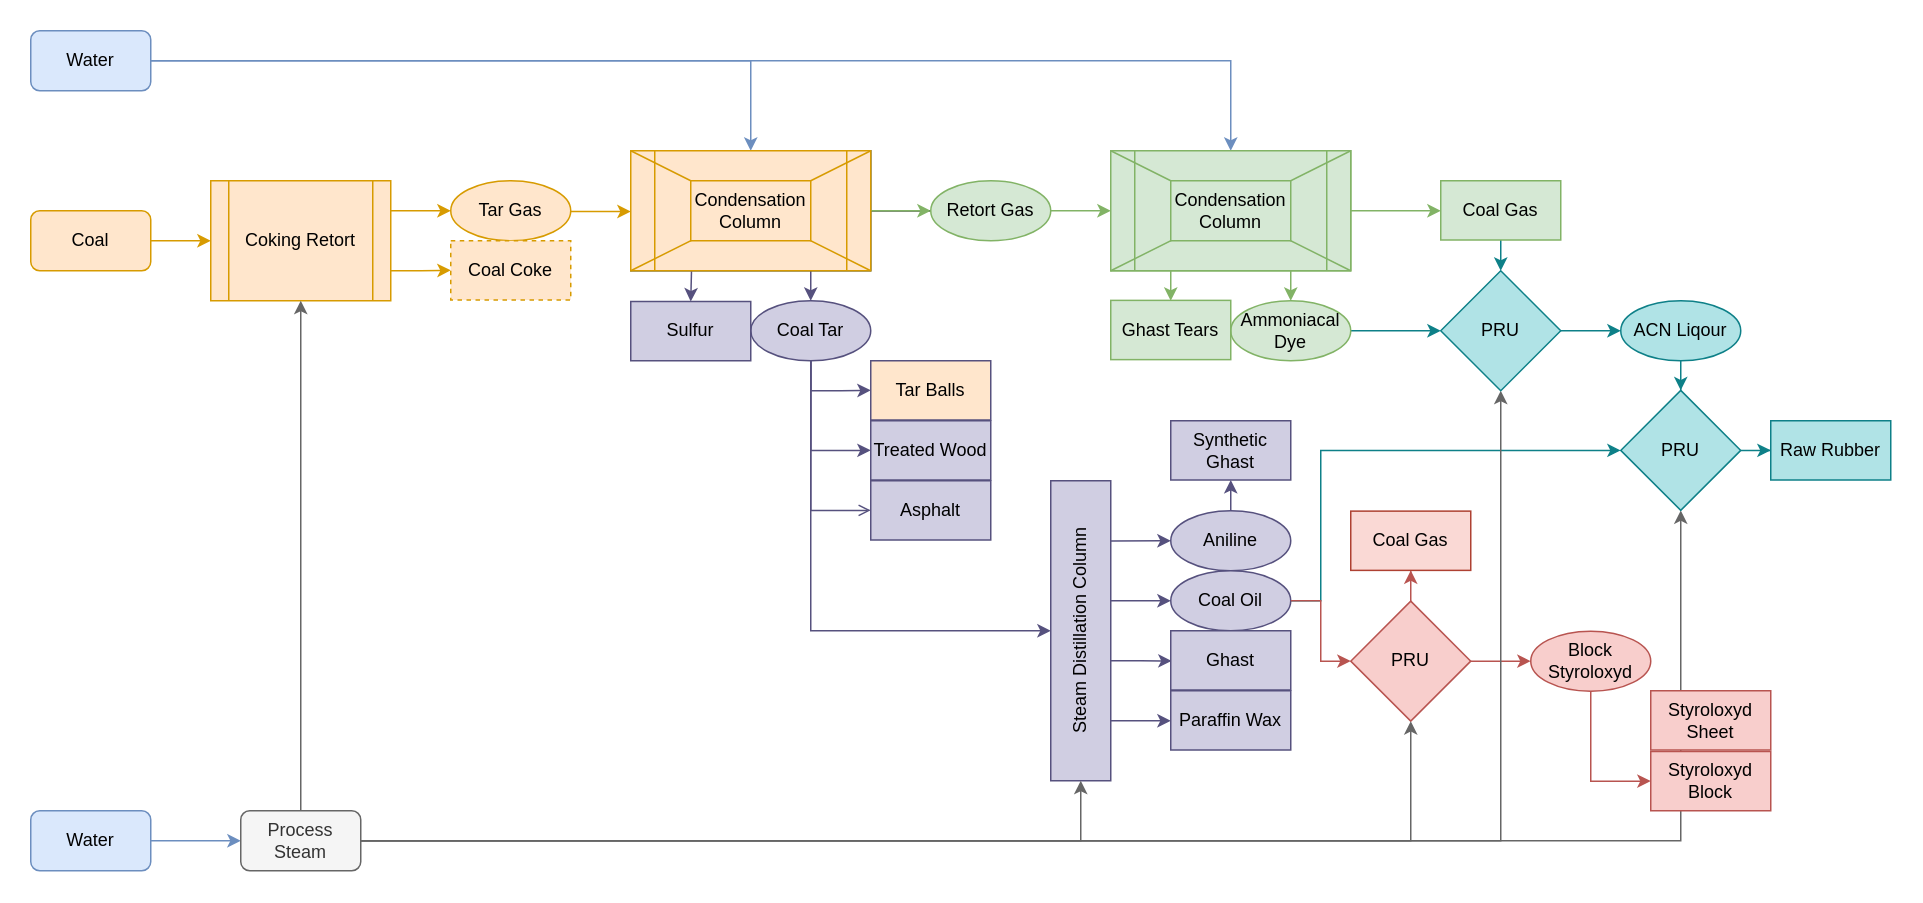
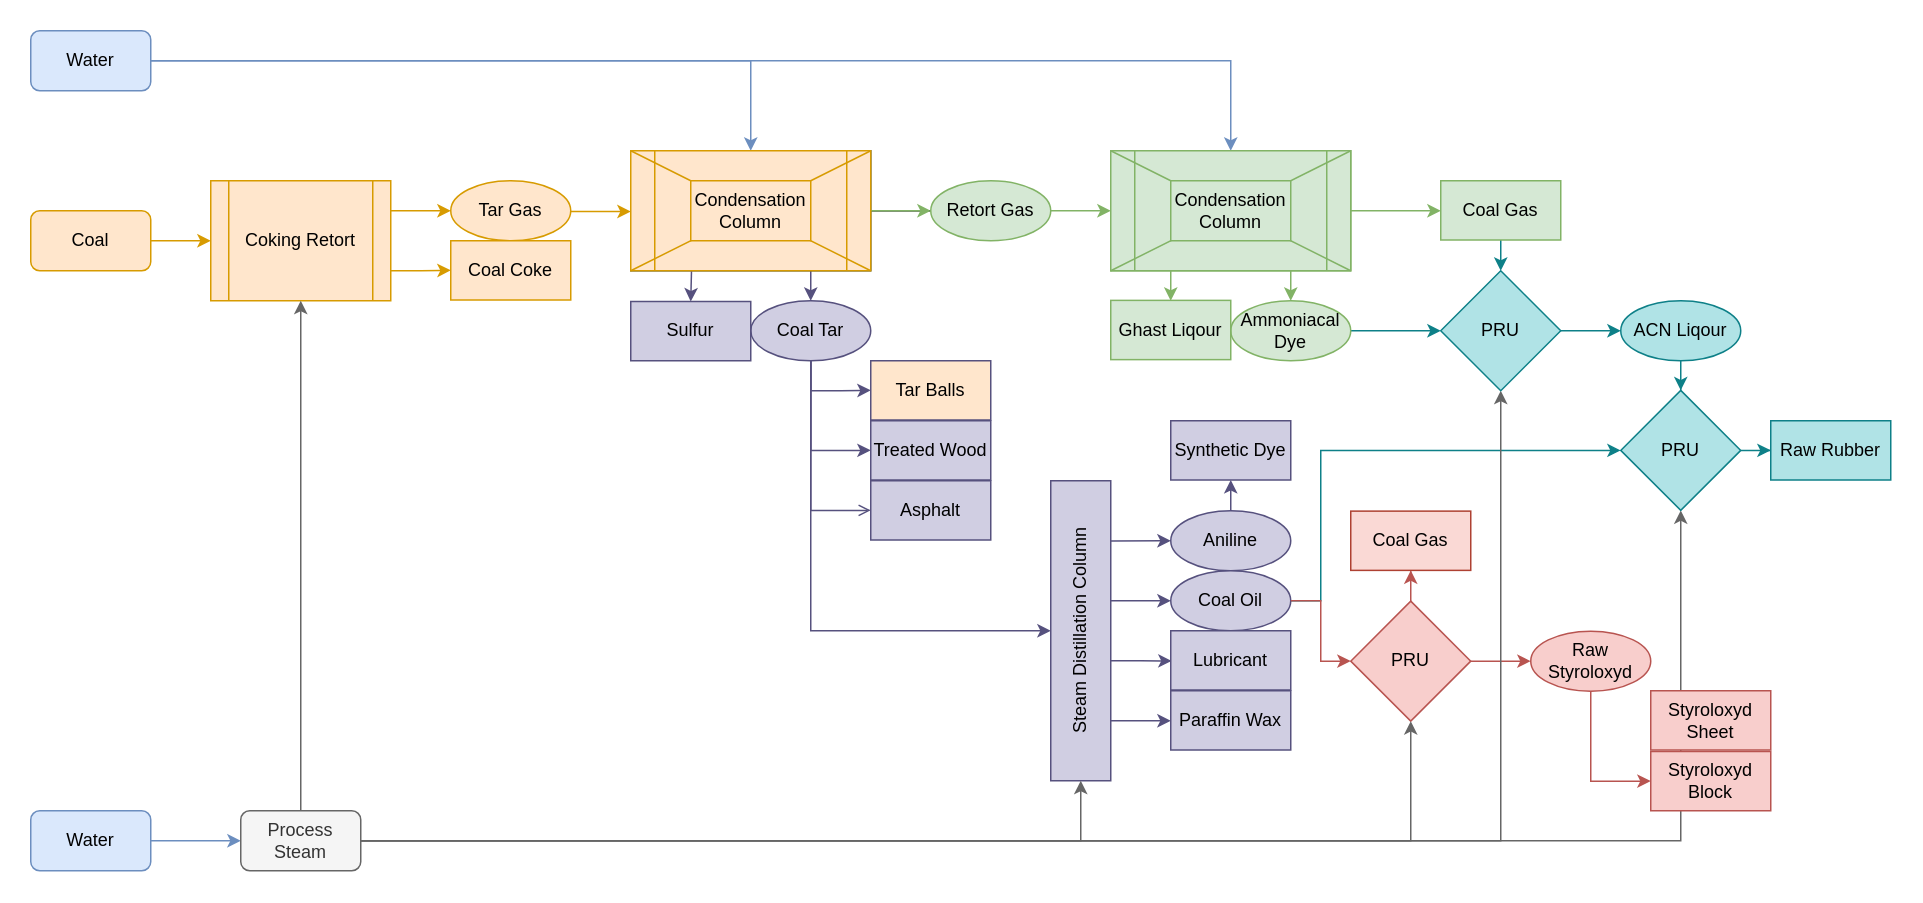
(511, 270) -> (511, 270)
(1171, 331) -> (1171, 331)
(1231, 451) -> (1231, 451)
(1231, 661) -> (1231, 661)
(1591, 661) -> (1591, 661)
